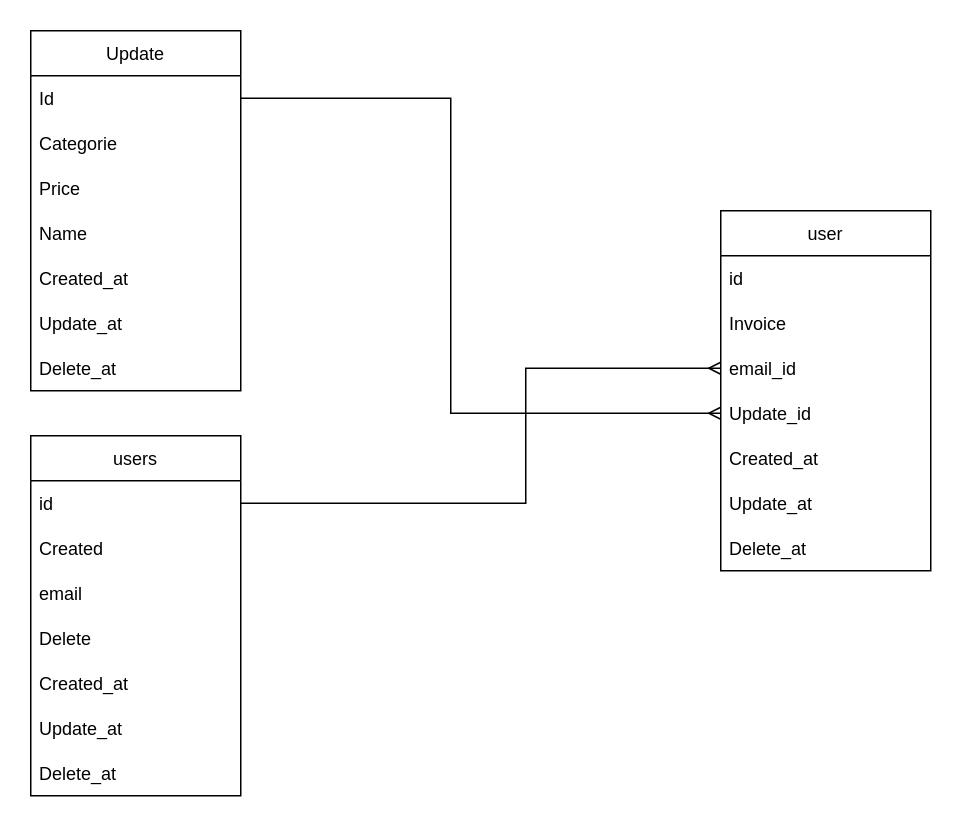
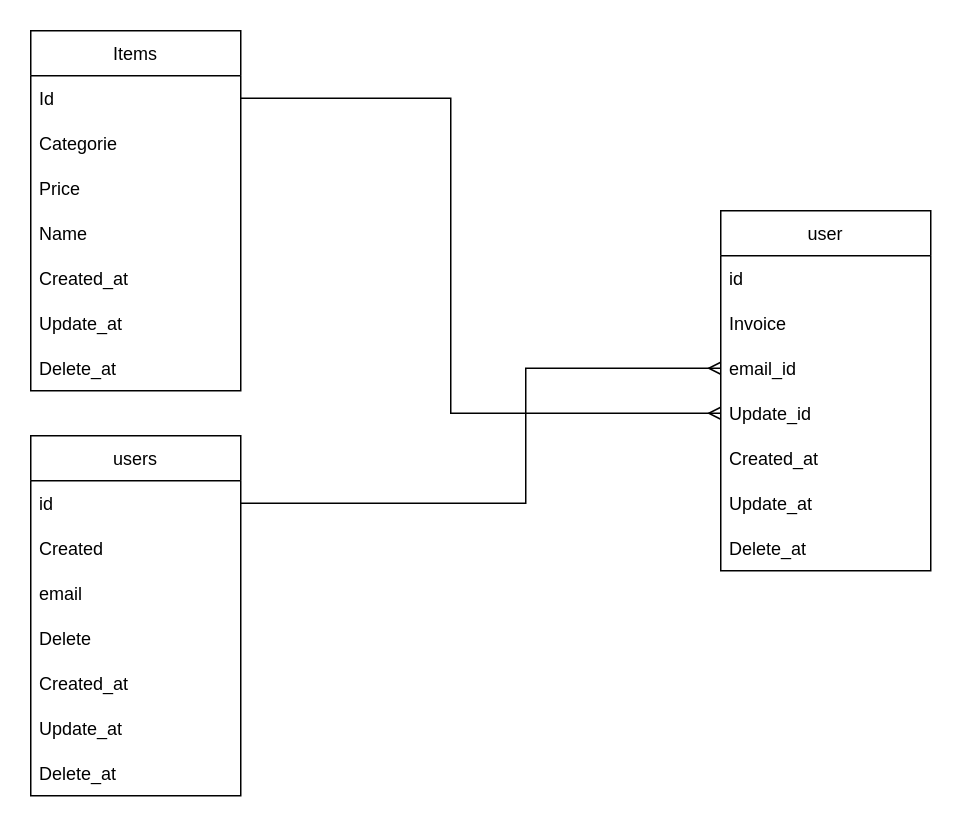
(135, 54) -> (135, 54)
